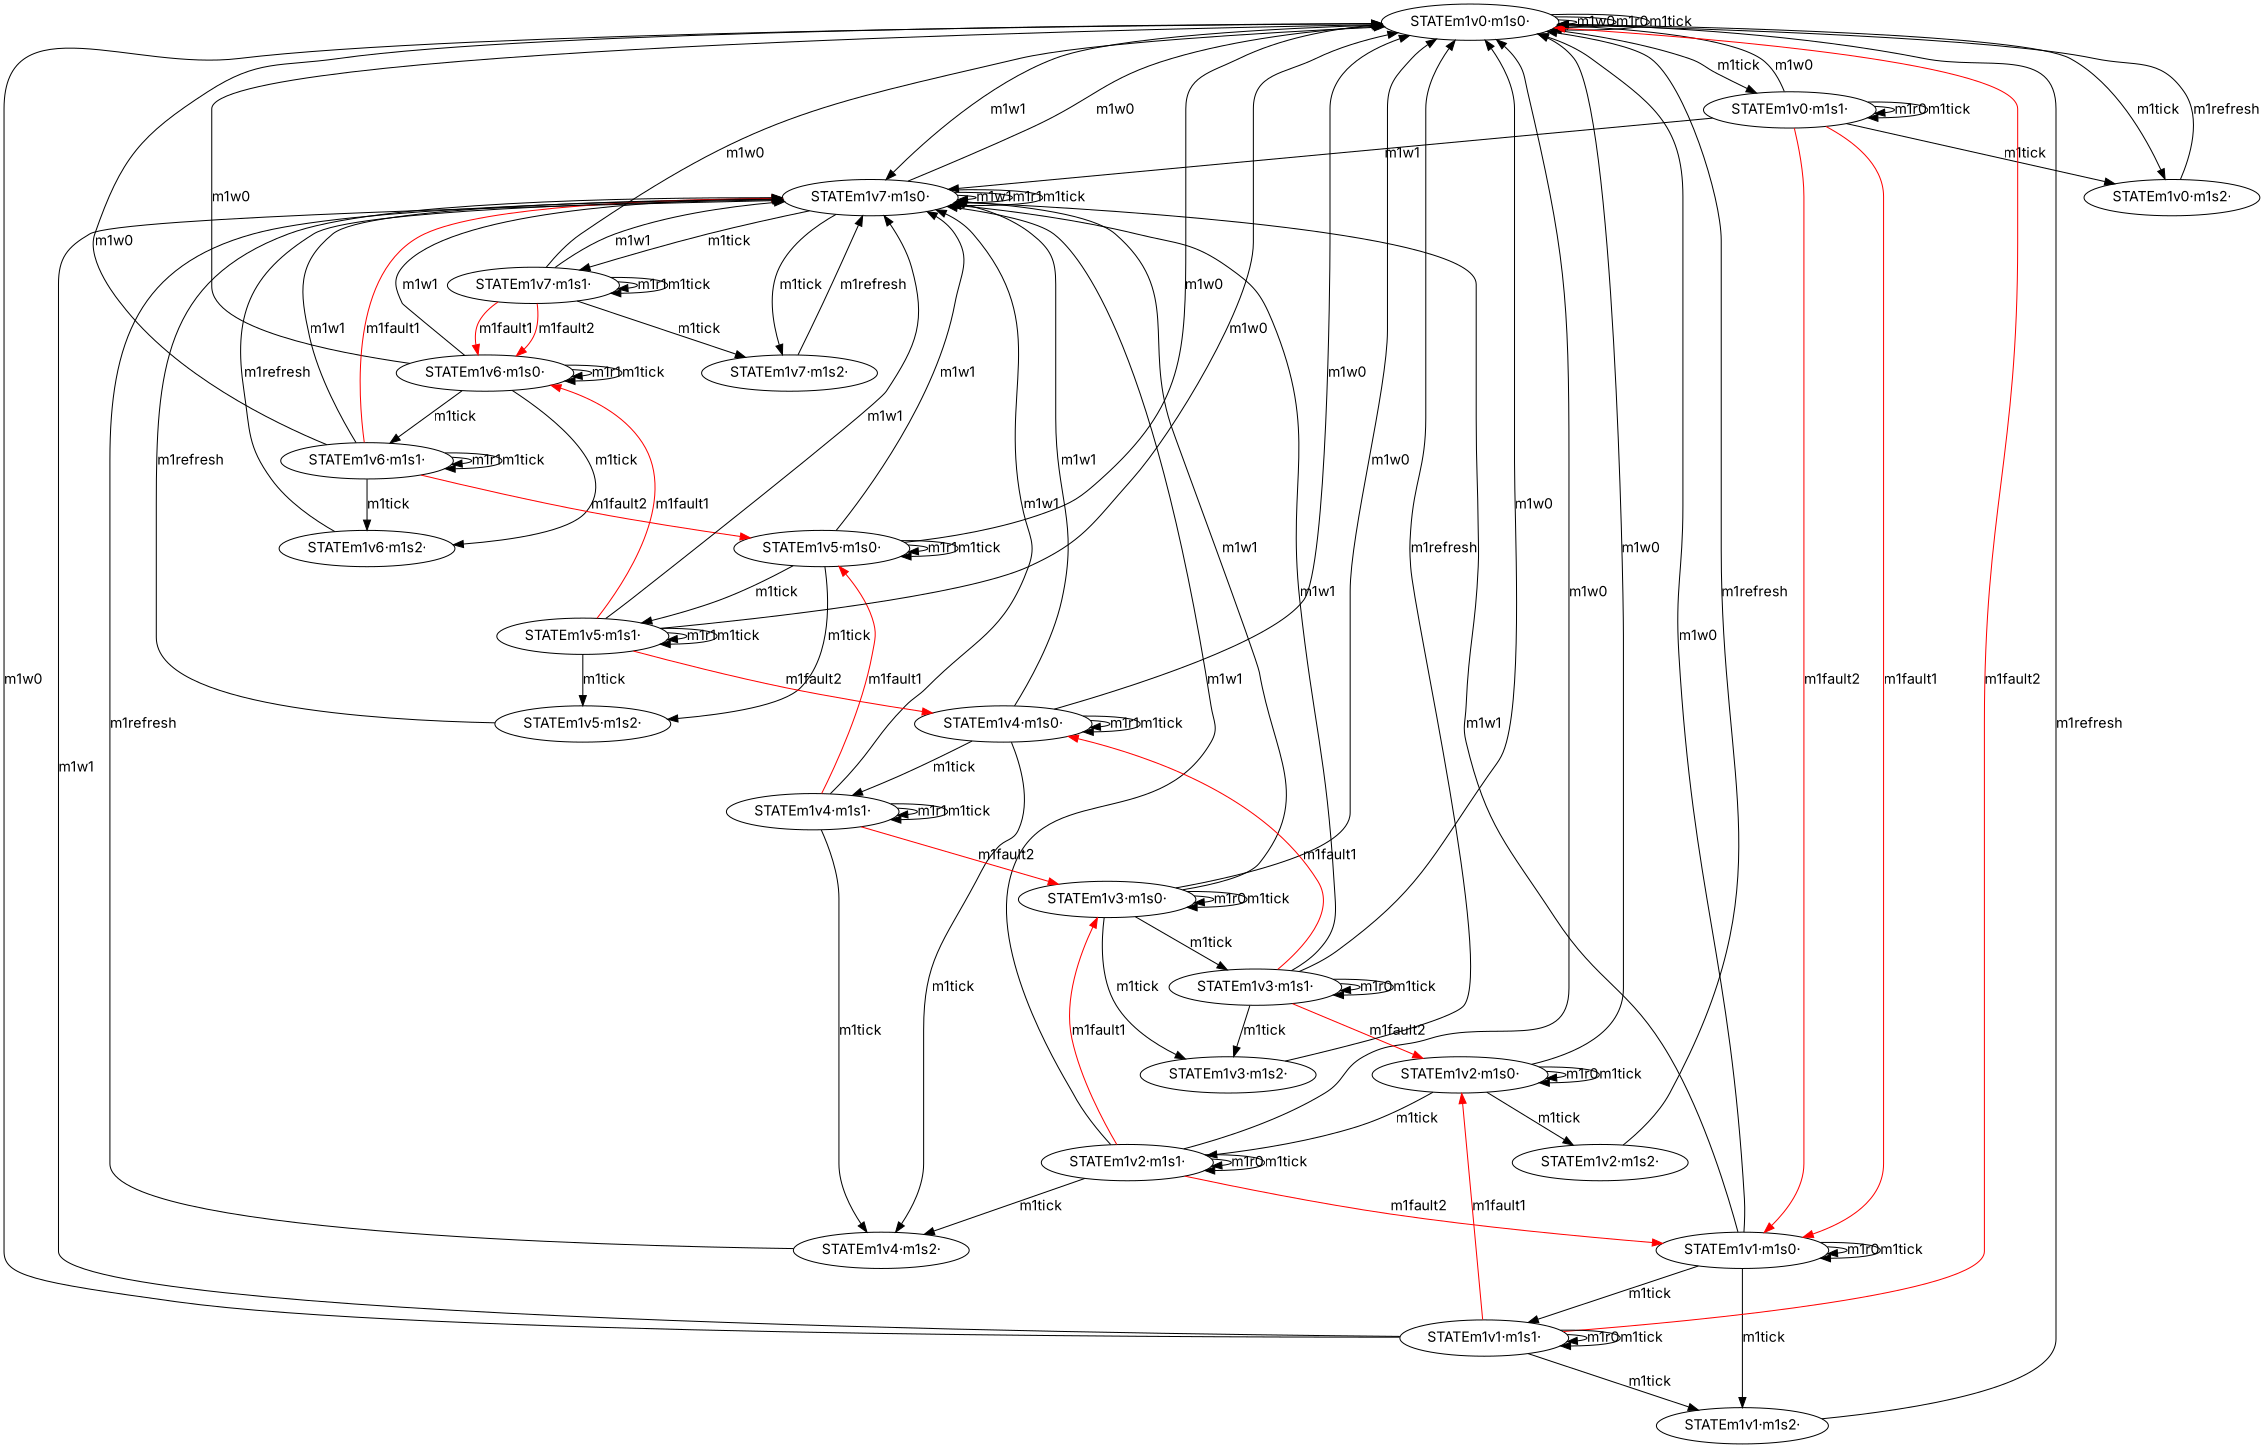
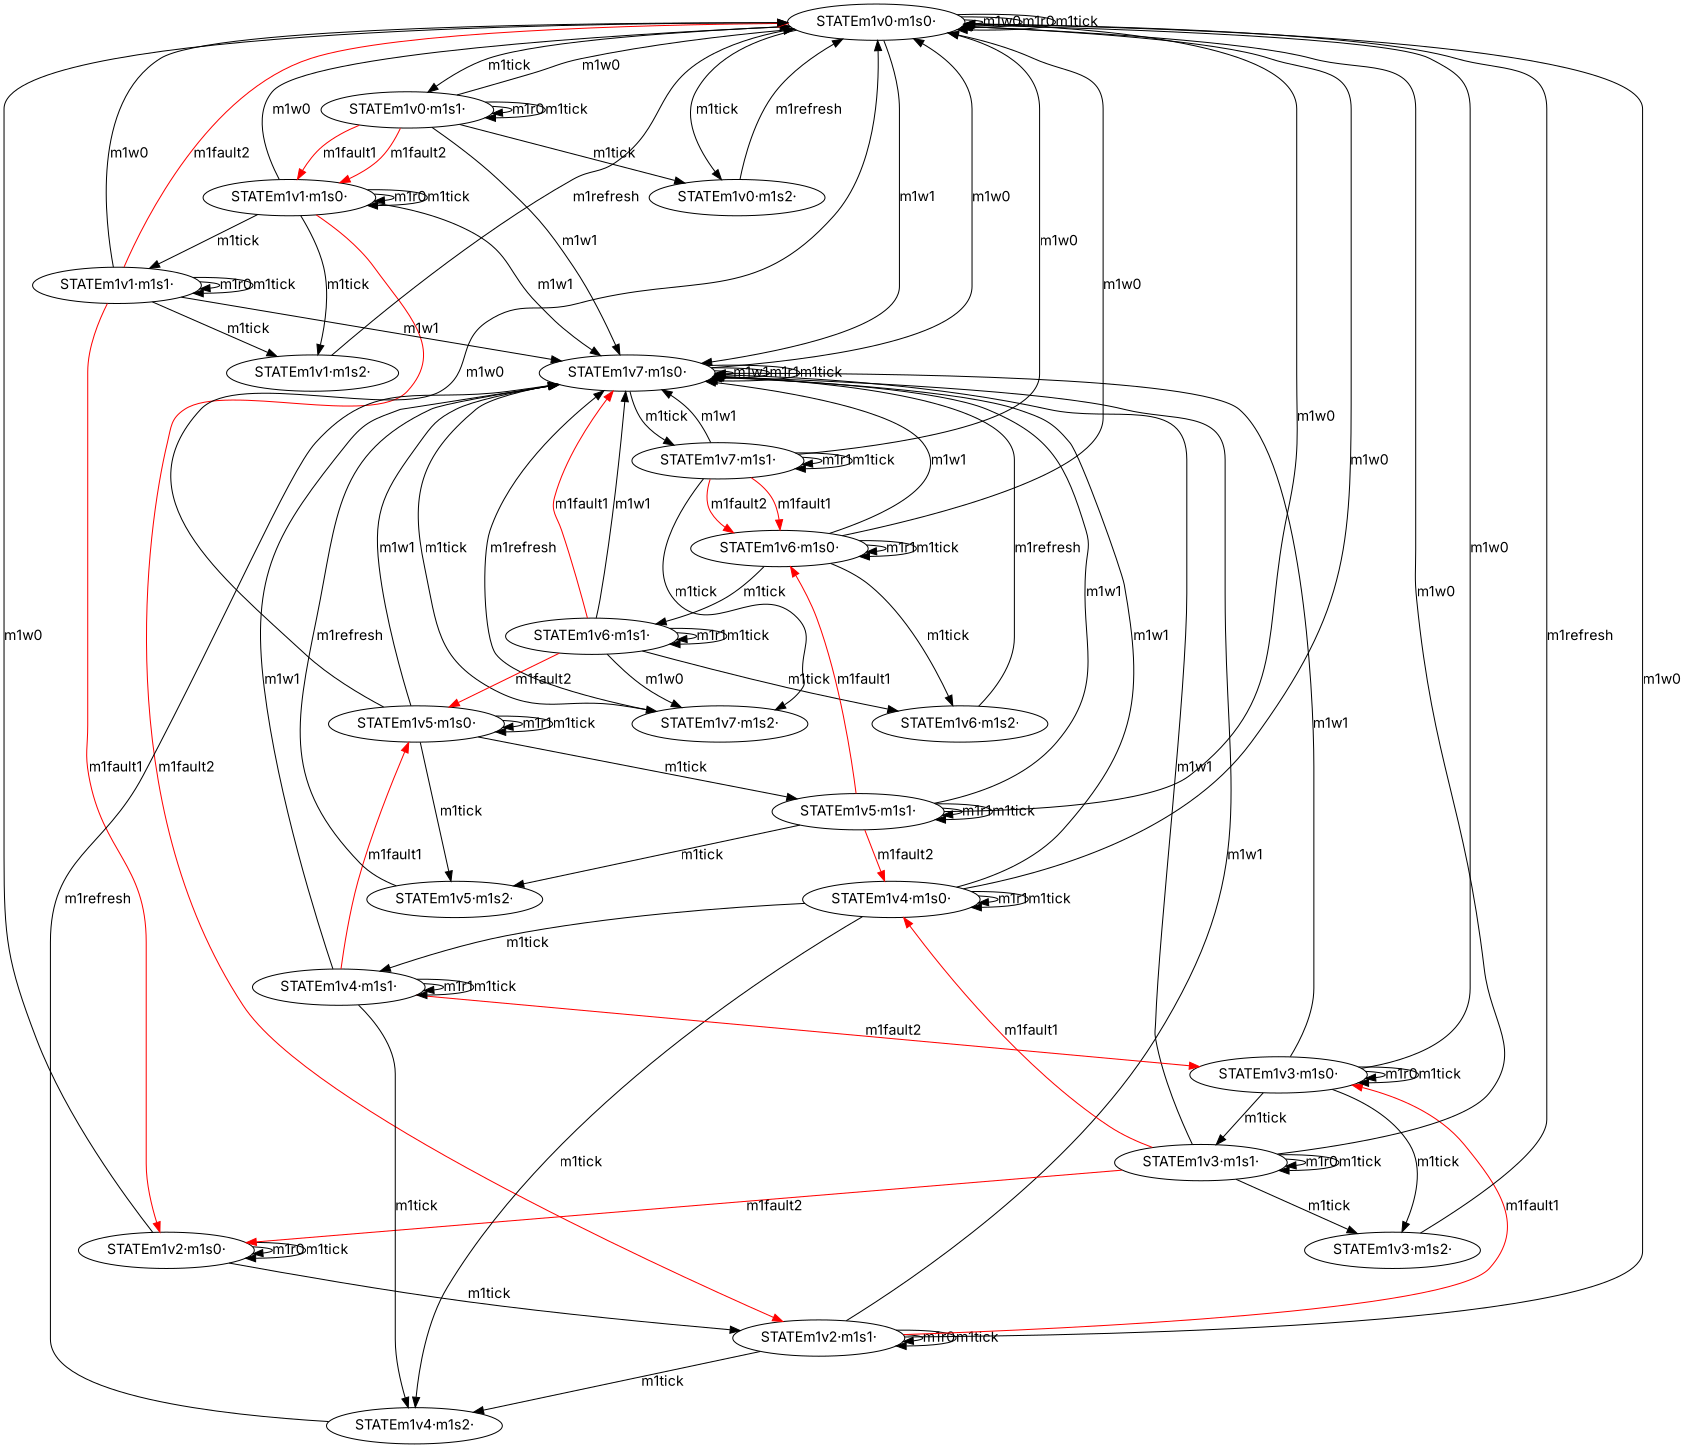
(360, 56) -> (637, 682)
(1600, 1163) -> none
(1417, 1218) -> (163, 797)
